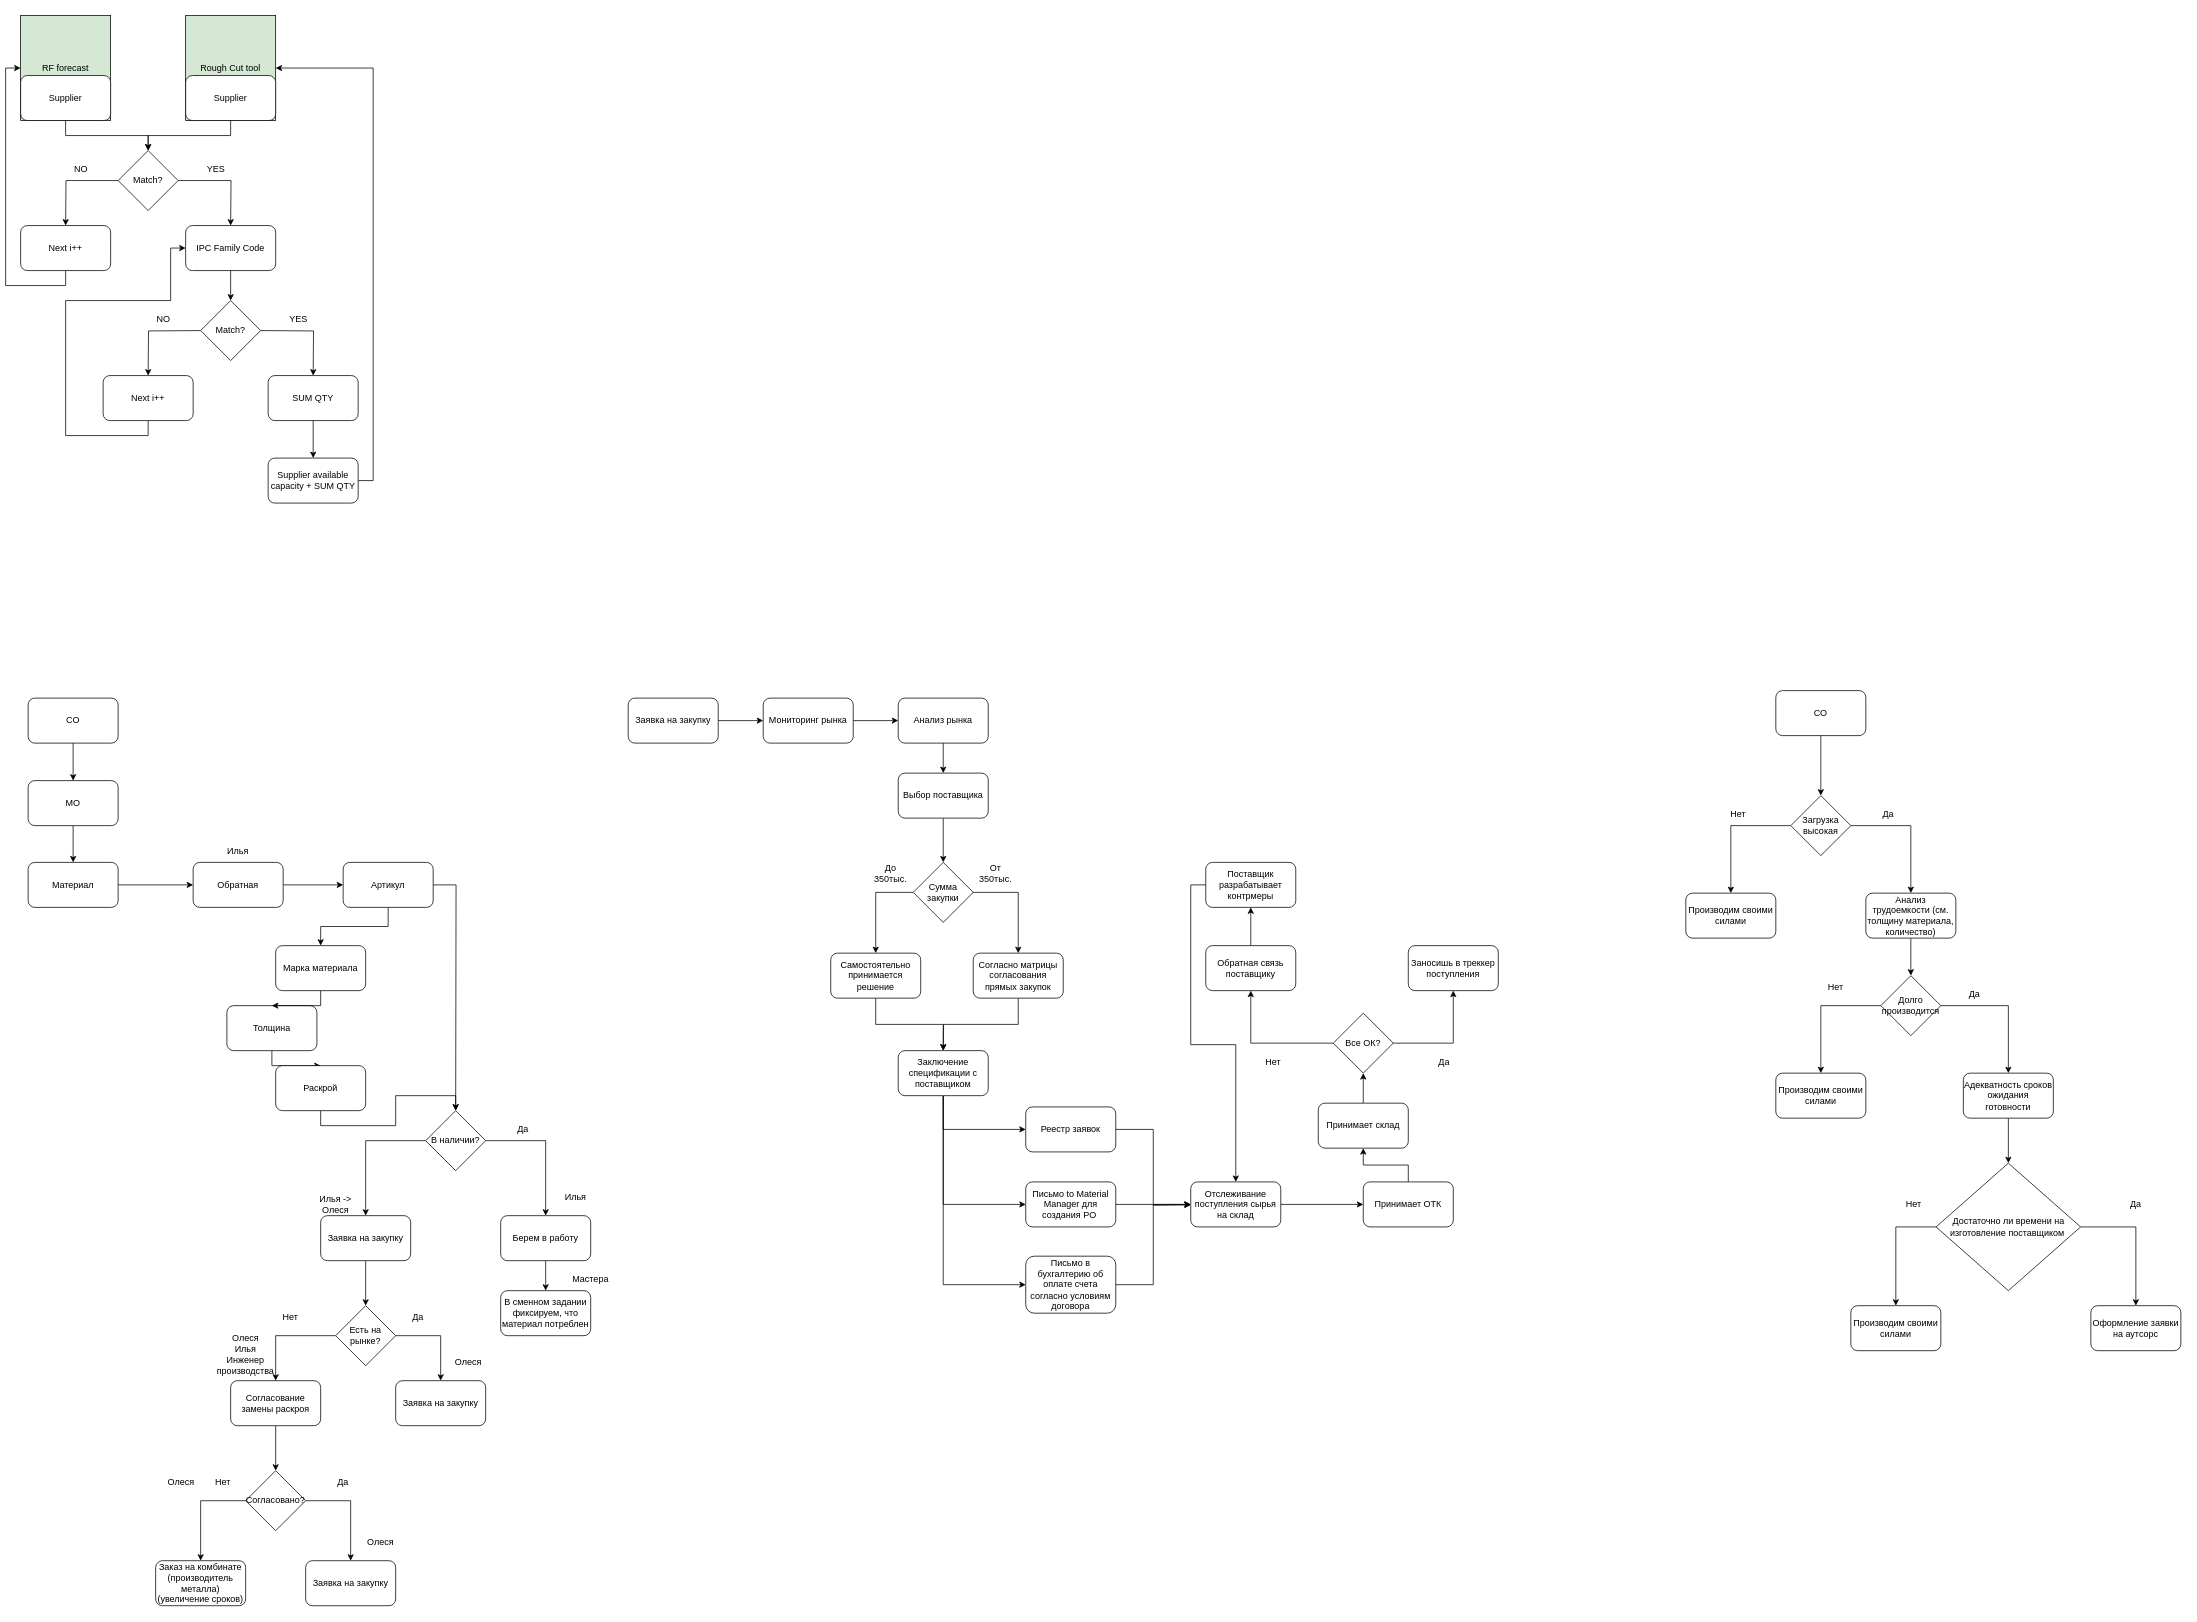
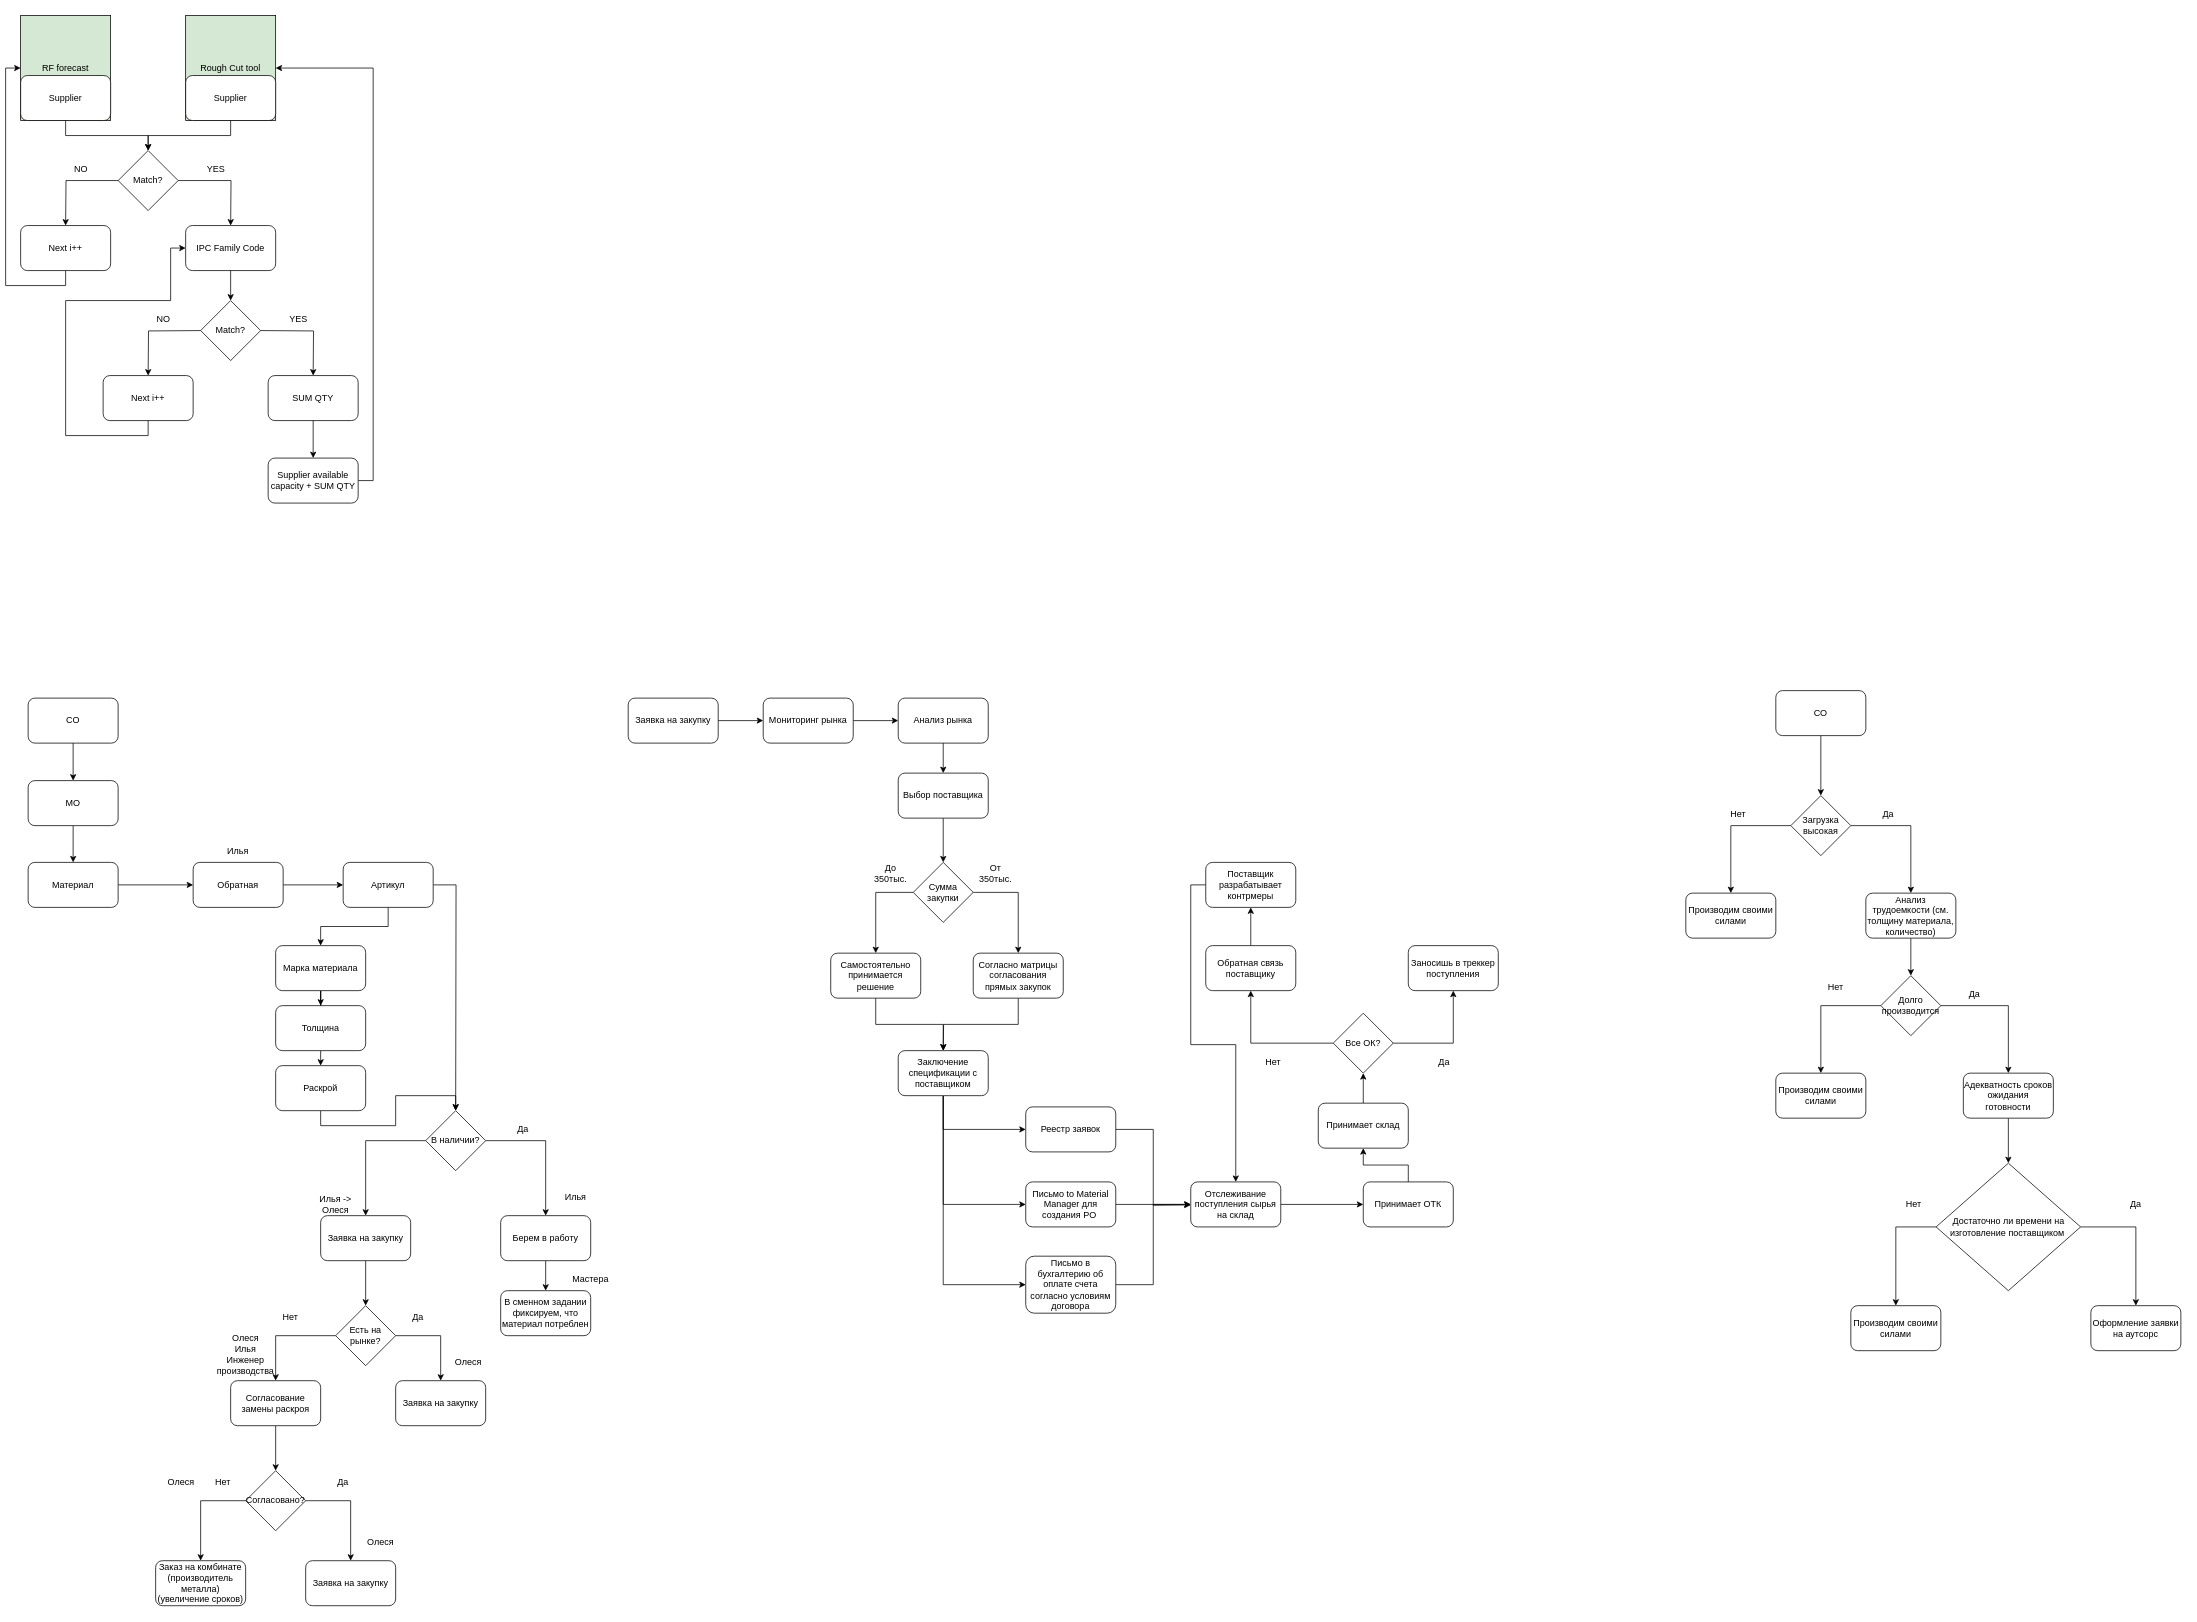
(272, 1028) -> (321, 1028)
